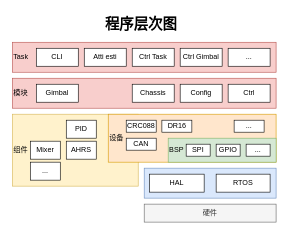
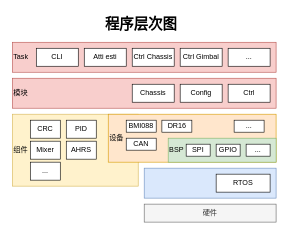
(153, 57) -> (153, 57)
(57, 93) -> none
(141, 126) -> (141, 126)
none -> (45, 129)
(177, 183) -> none
